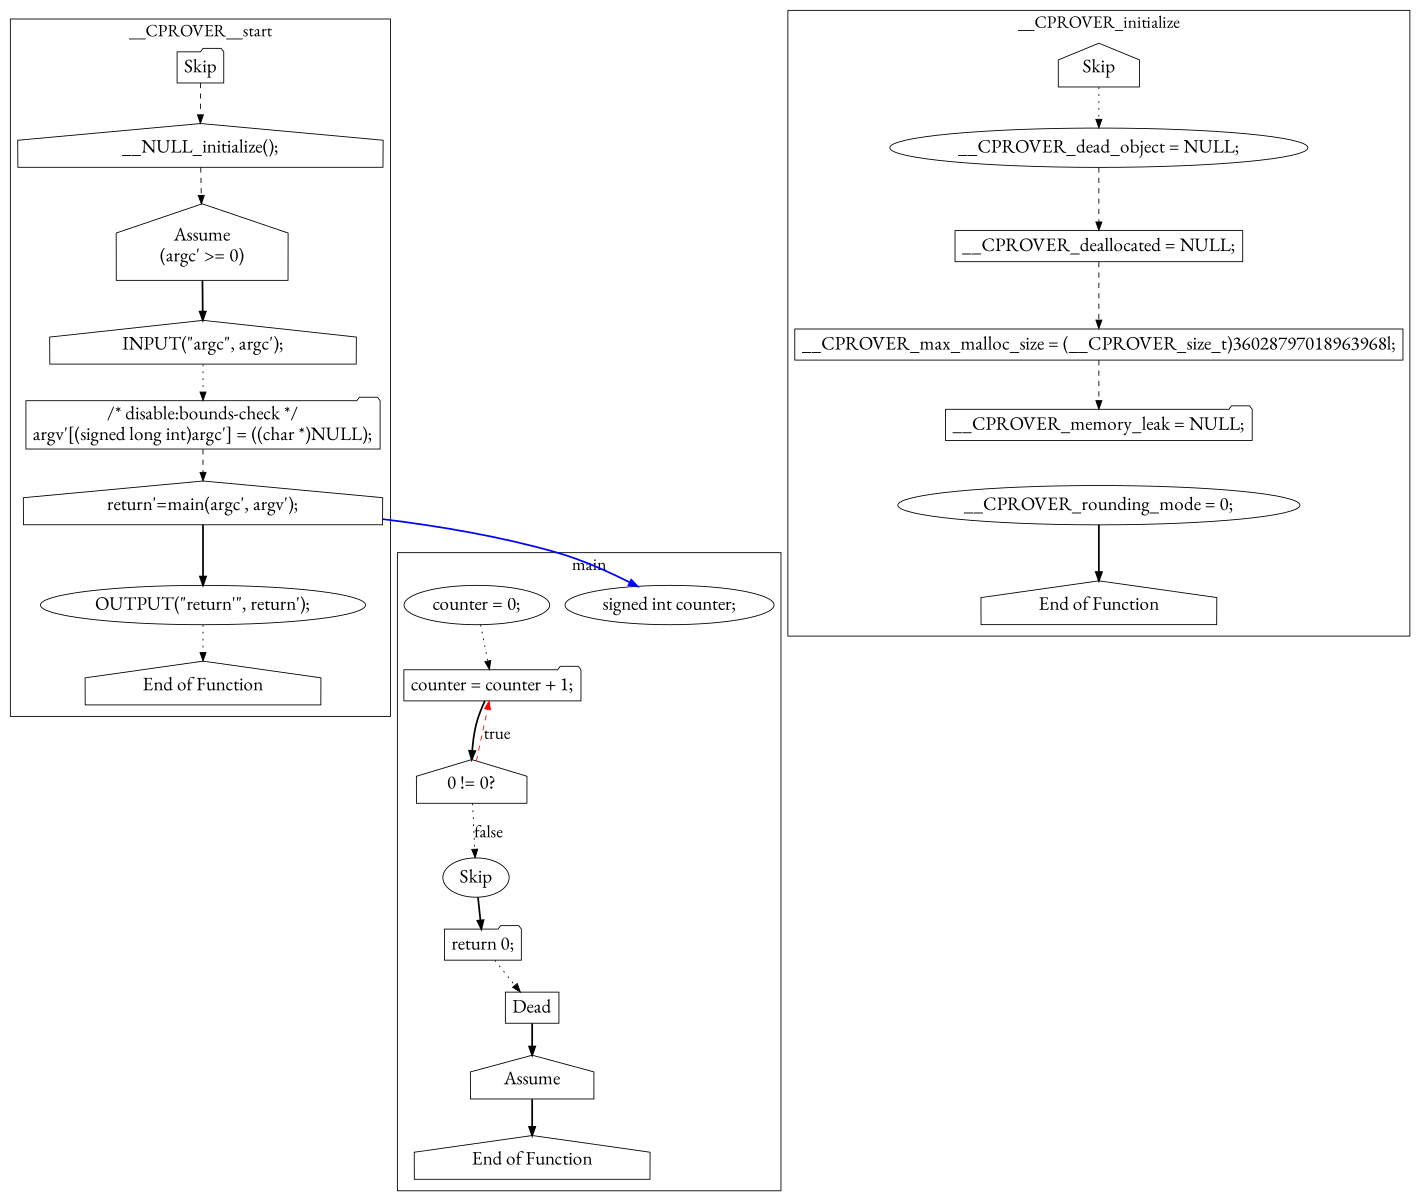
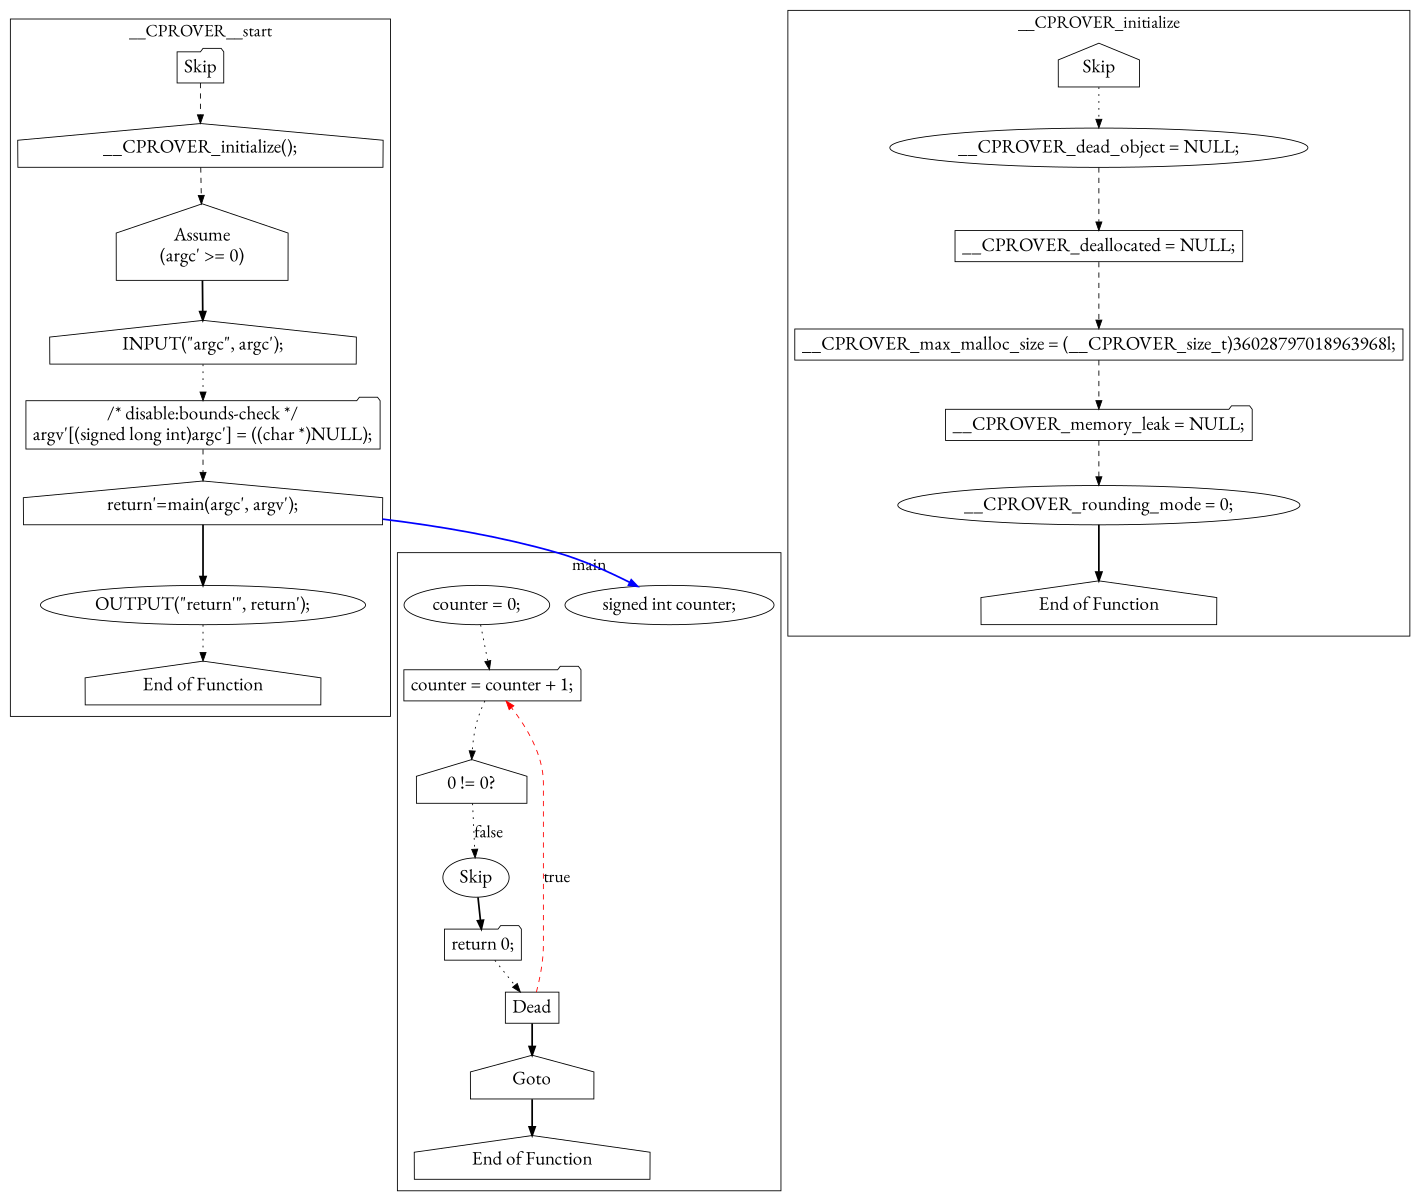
(200, 148) -> (200, 148)
none -> (1099, 459)
(476, 725) -> (476, 725)
(482, 735) -> (543, 846)
(532, 1079) -> (532, 1079)
